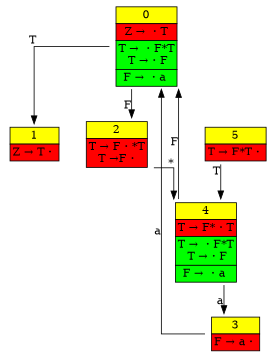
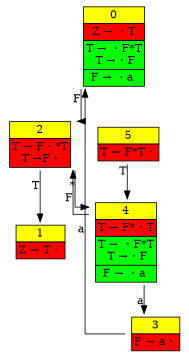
(37, 47) -> (40, 192)
(179, 148) -> (73, 212)
